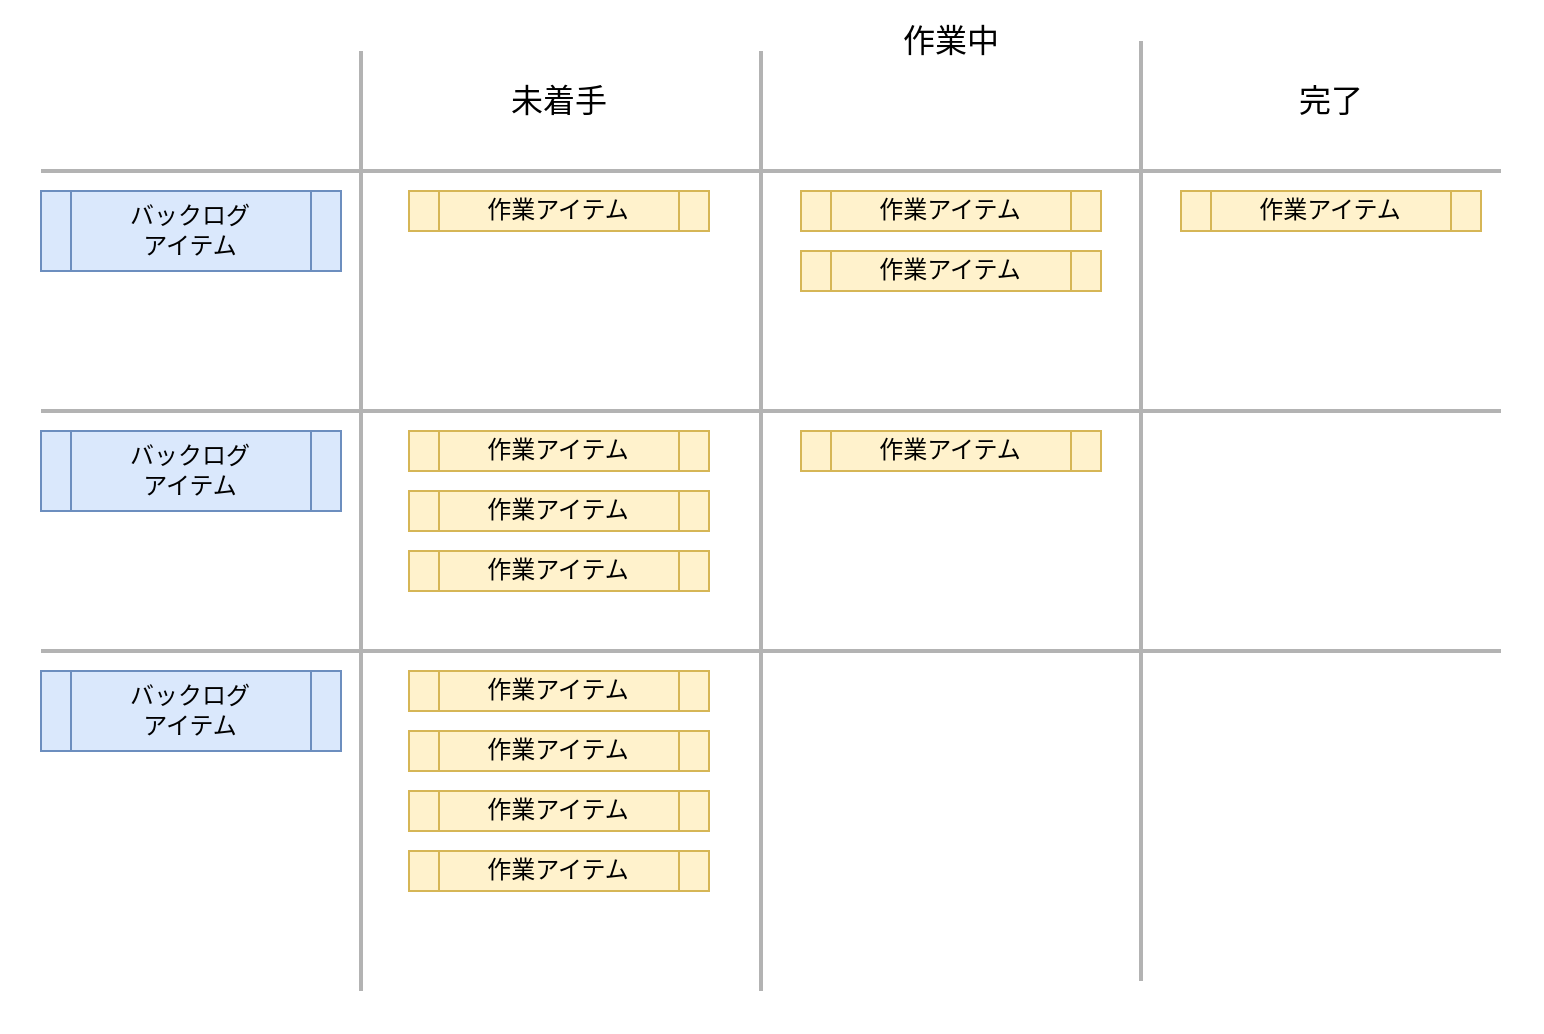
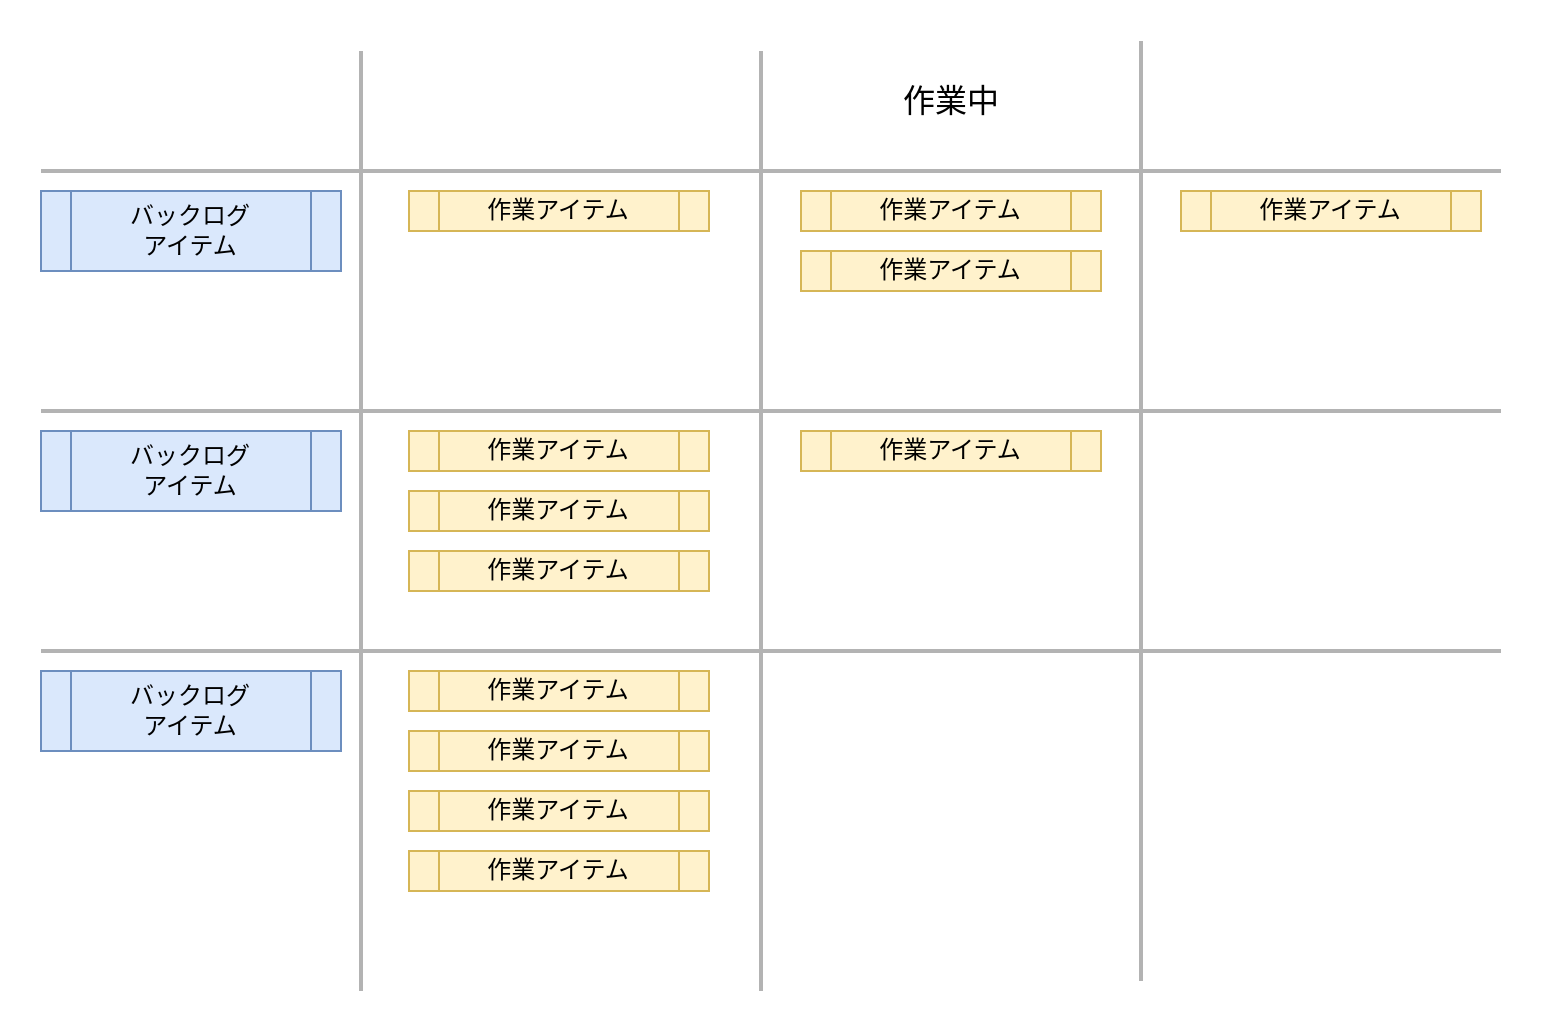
(951, 41) -> (951, 101)
(559, 101) -> none
(1331, 101) -> none
